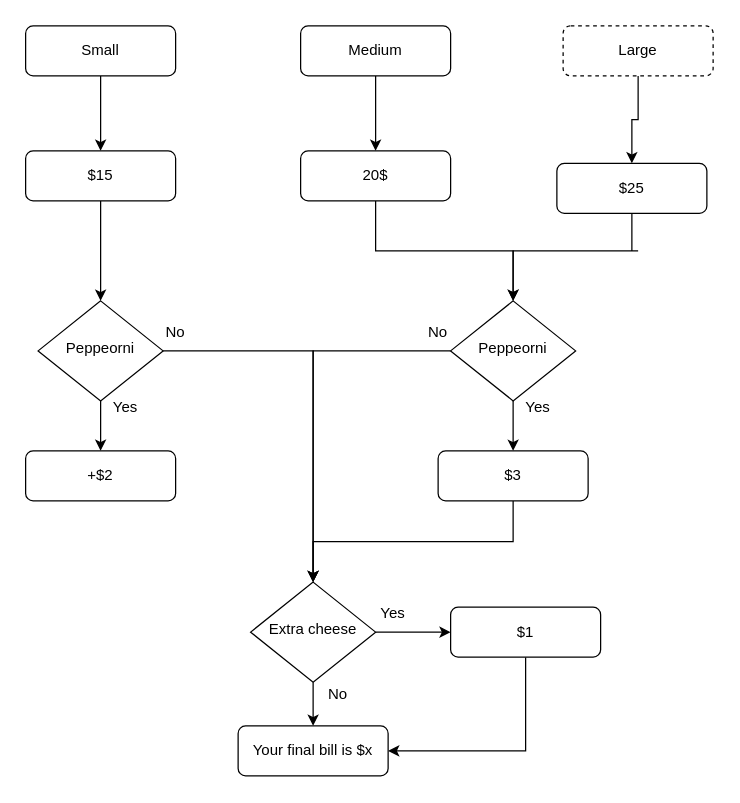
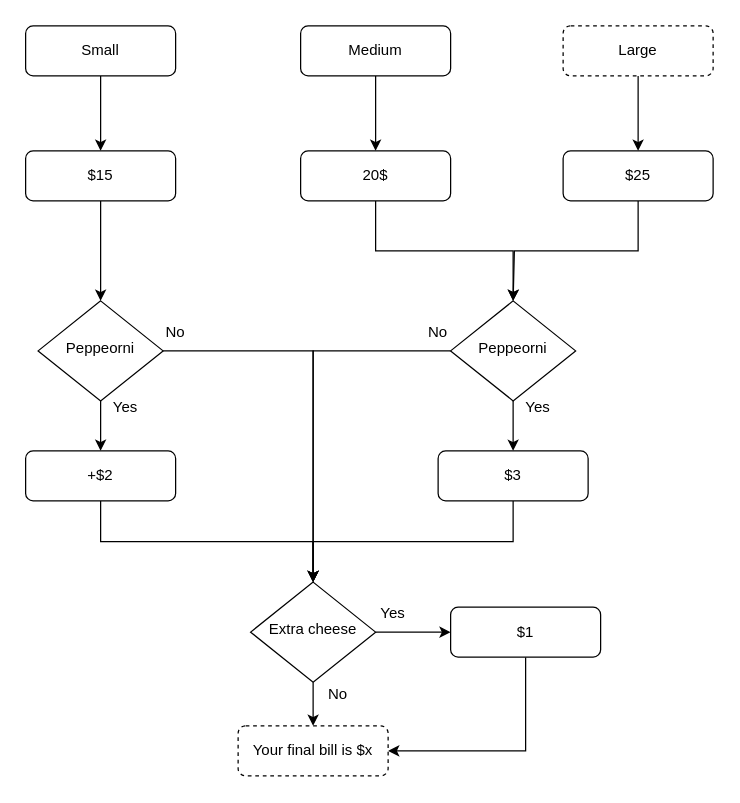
(632, 188) -> (638, 176)
none -> (186, 541)
(313, 751) -> (313, 751)
